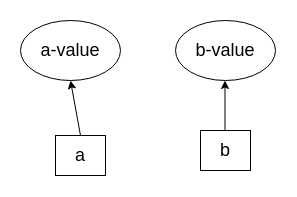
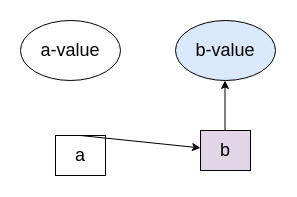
(226, 51) -> (226, 51)
(76, 112) -> (137, 141)
(226, 151) -> (226, 151)
